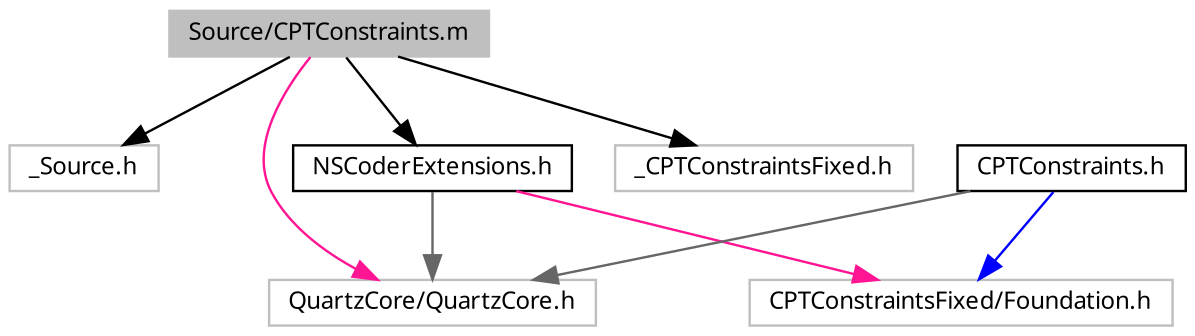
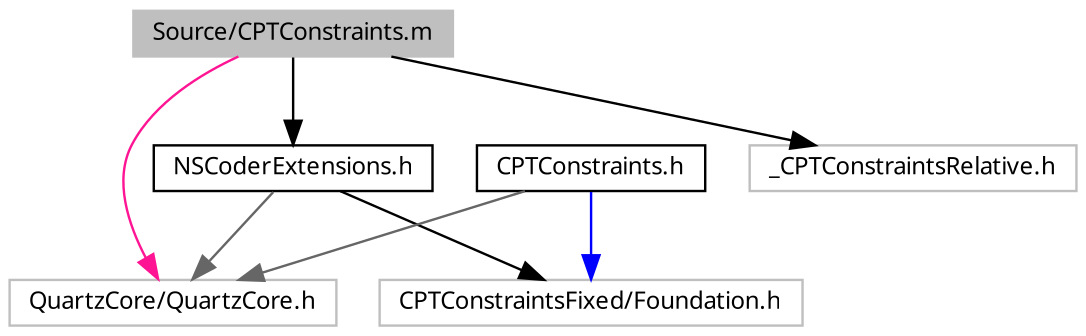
(84, 168) -> (913, 168)
(764, 168) -> none
(685, 233) -> (440, 235)
